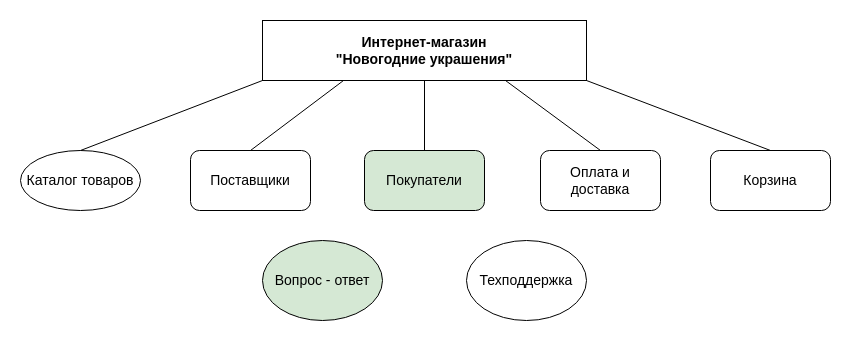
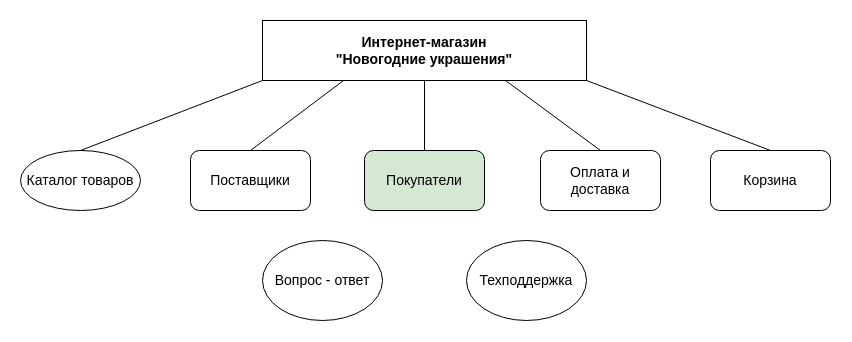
(323, 281) -> (323, 281)
